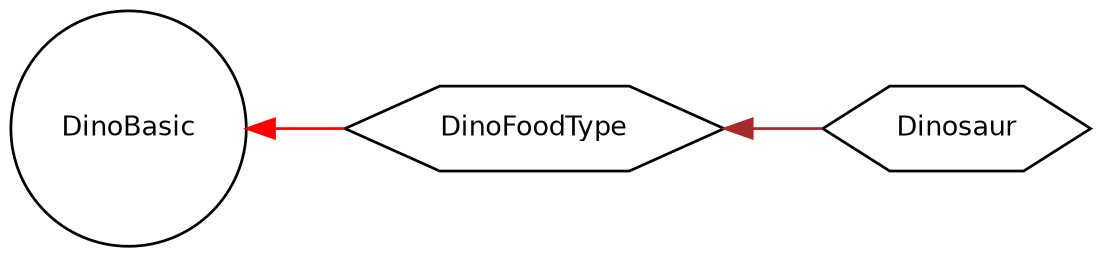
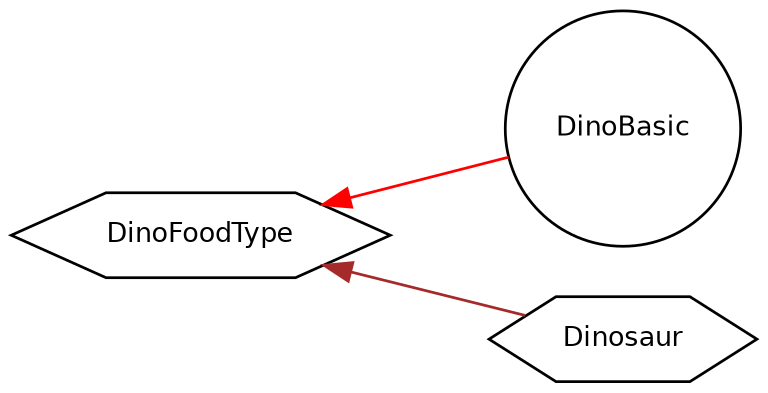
(310, 129) -> (429, 177)
